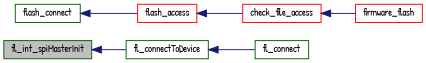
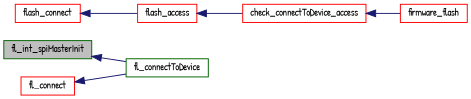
(48, 13) -> (48, 13)
(282, 13) -> (304, 13)
(237, 50) -> (105, 77)
(282, 50) -> (48, 86)
